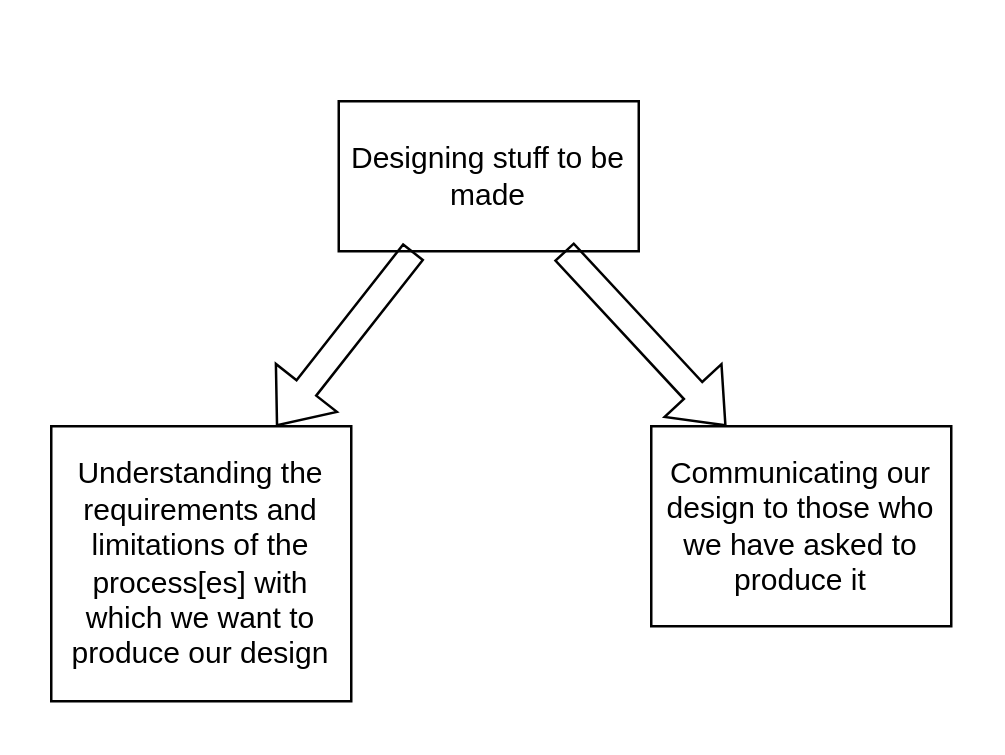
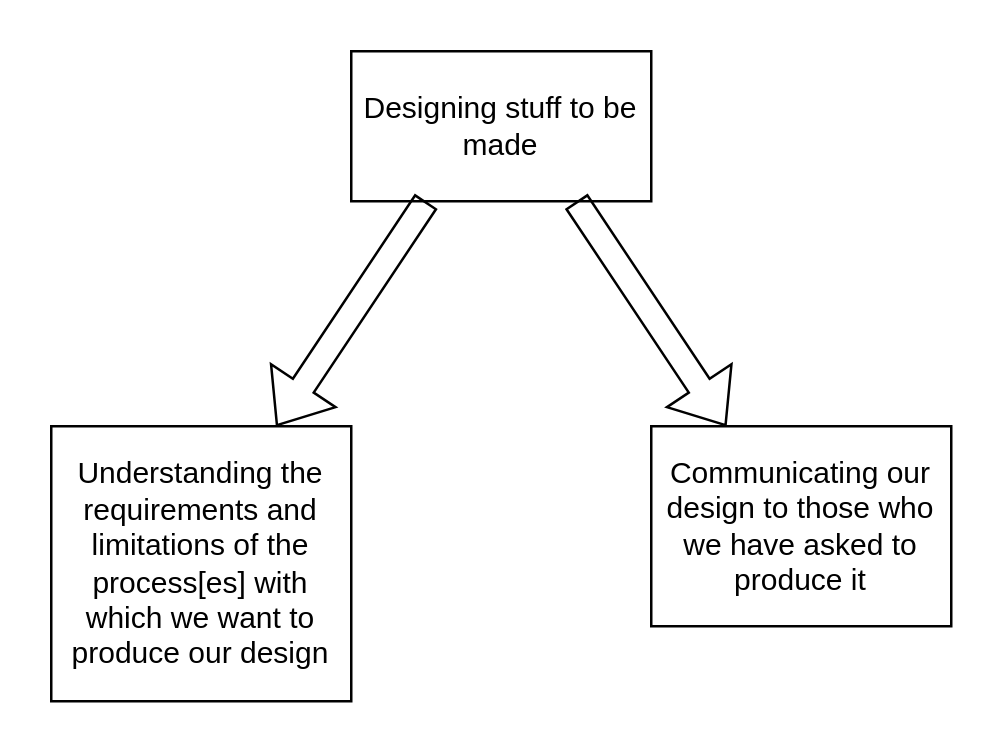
(489, 176) -> (501, 126)
